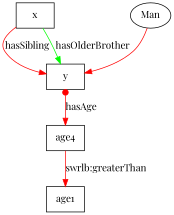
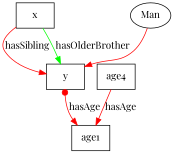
(65, 107) -> (67, 108)
(106, 169) -> (121, 107)
